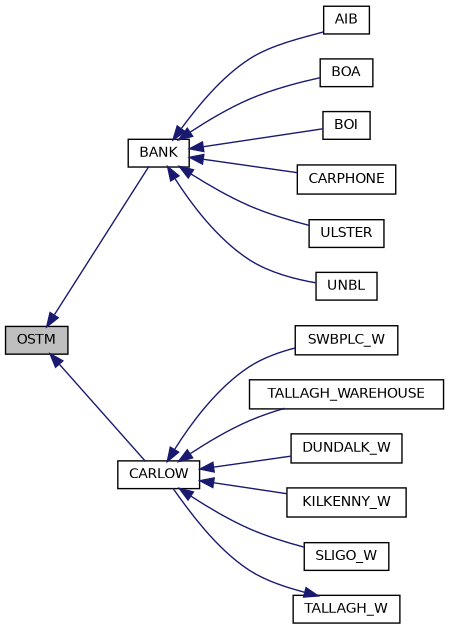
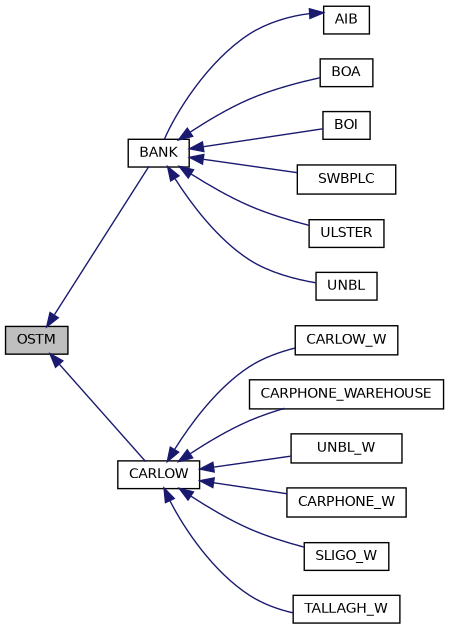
(242, 64) -> (221, 57)
(347, 180) -> (347, 180)
(347, 340) -> (347, 340)
(347, 394) -> (347, 394)
(347, 448) -> (347, 448)
(347, 502) -> (347, 502)
(228, 554) -> (220, 571)
